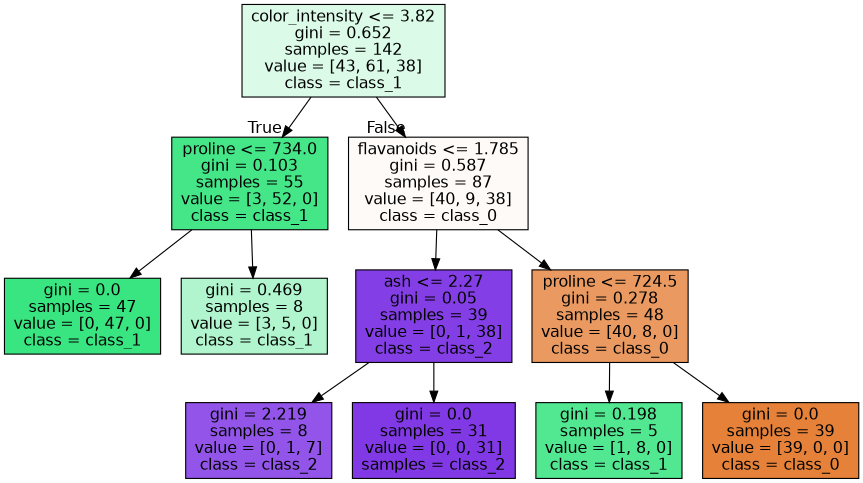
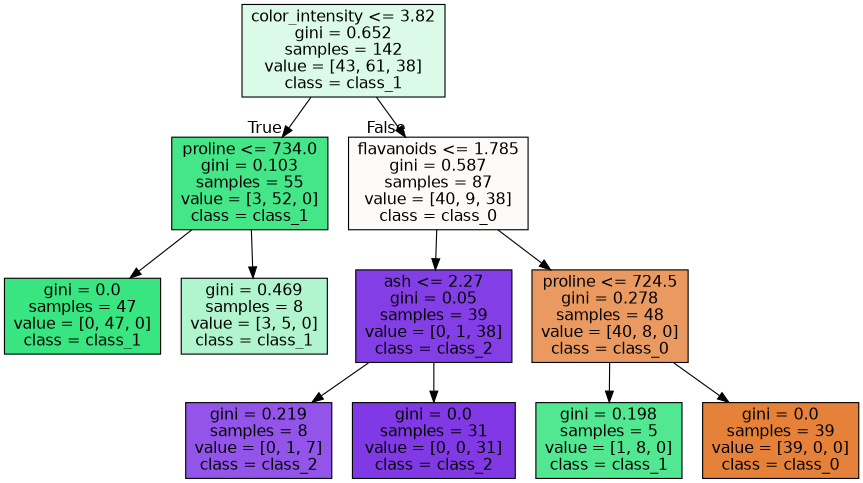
(259, 441) -> (259, 441)
(434, 441) -> (434, 441)
